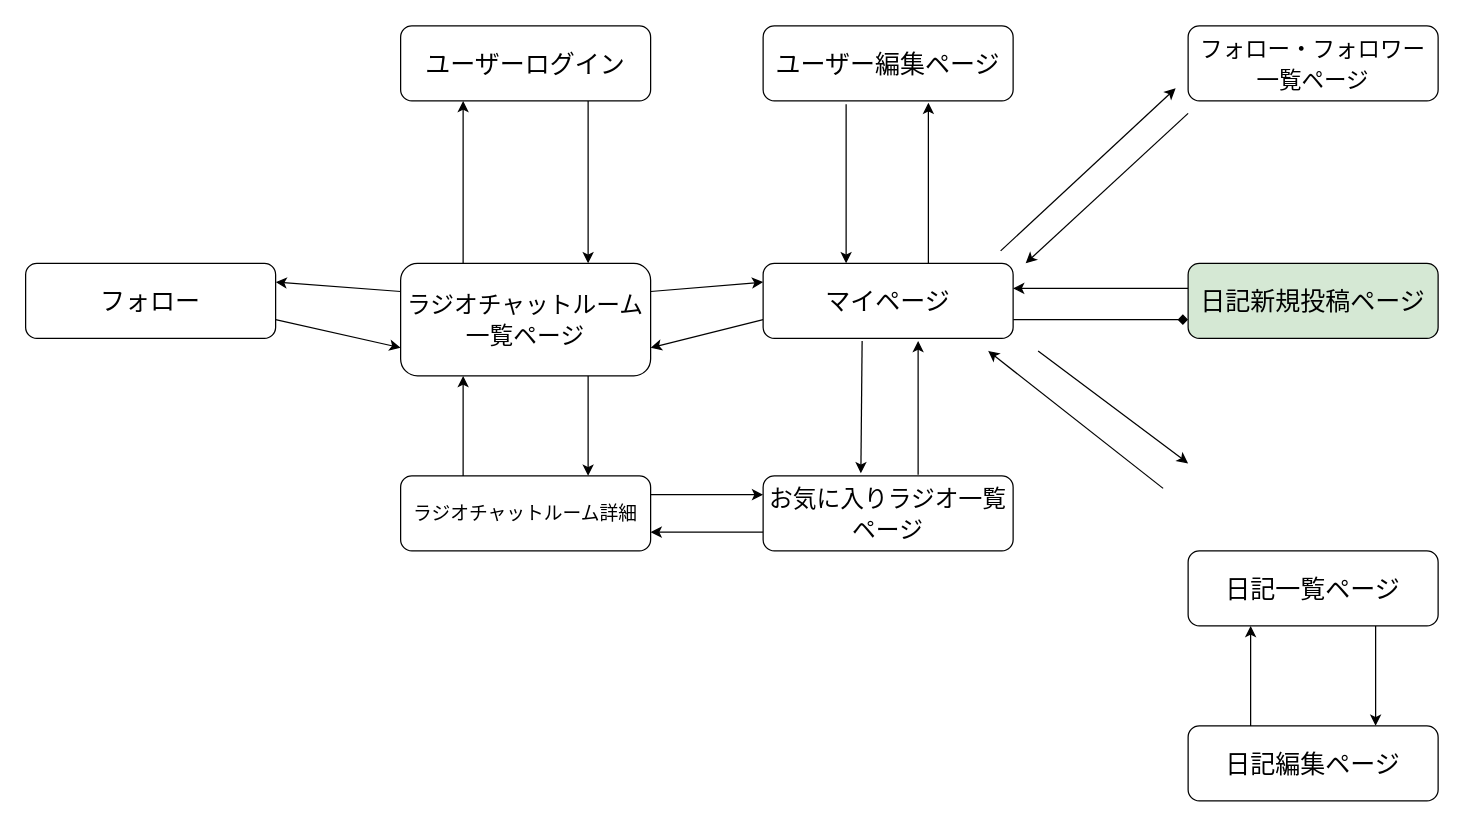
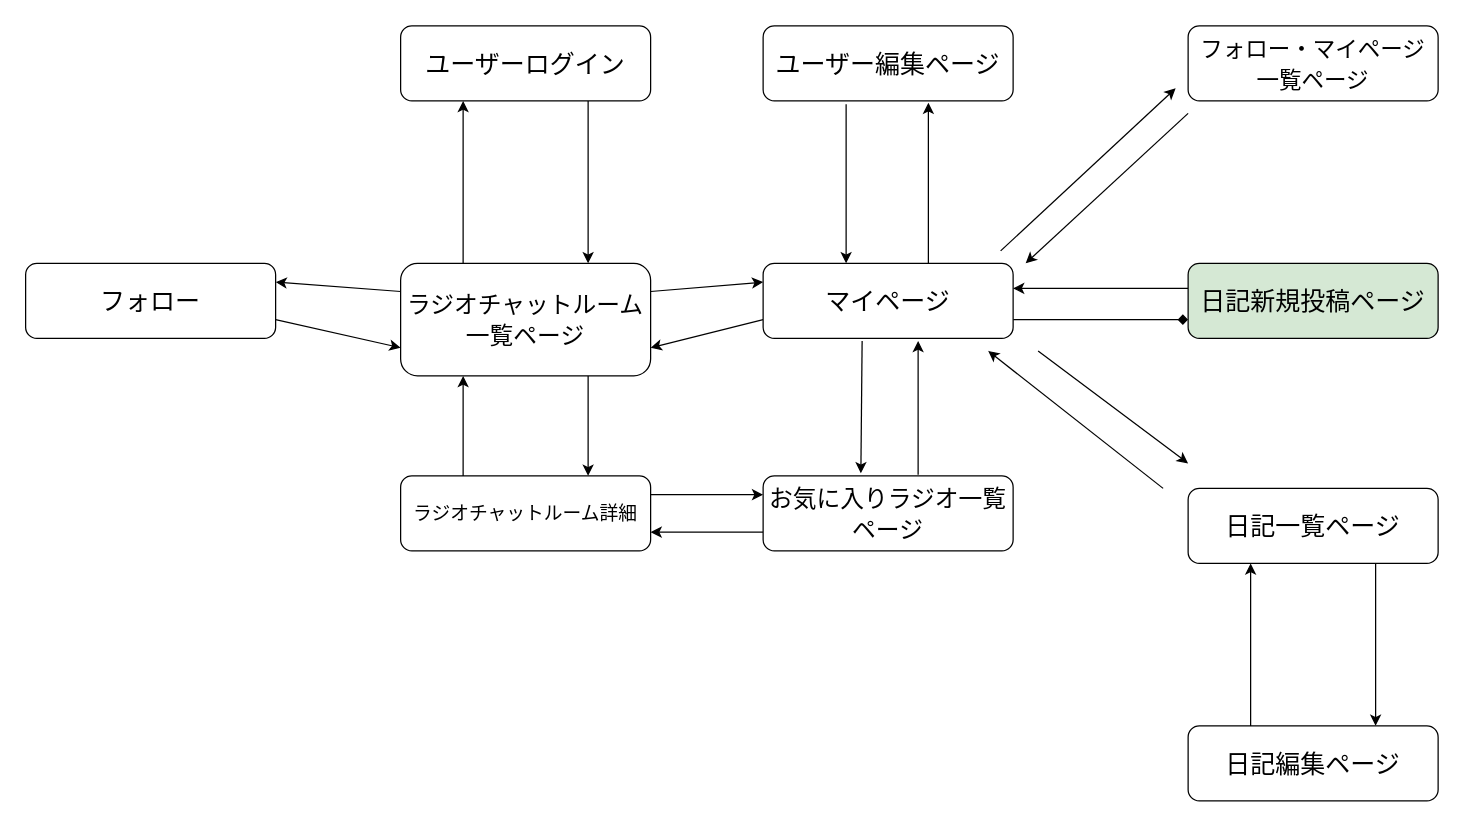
(1313, 63) -> (1313, 63)
(1313, 588) -> (1313, 526)
